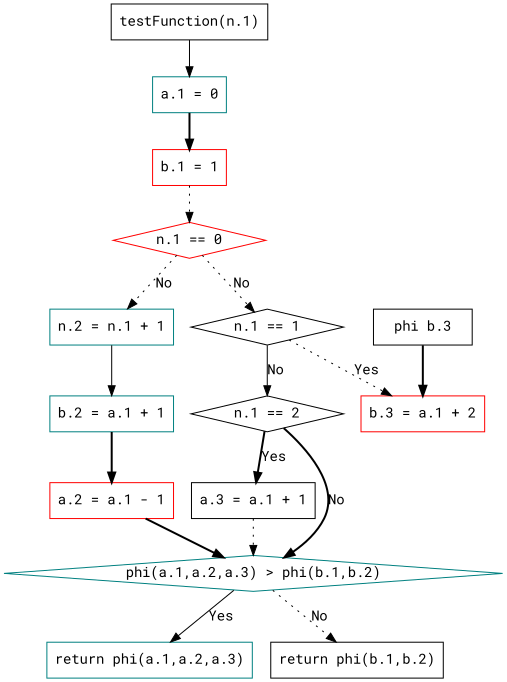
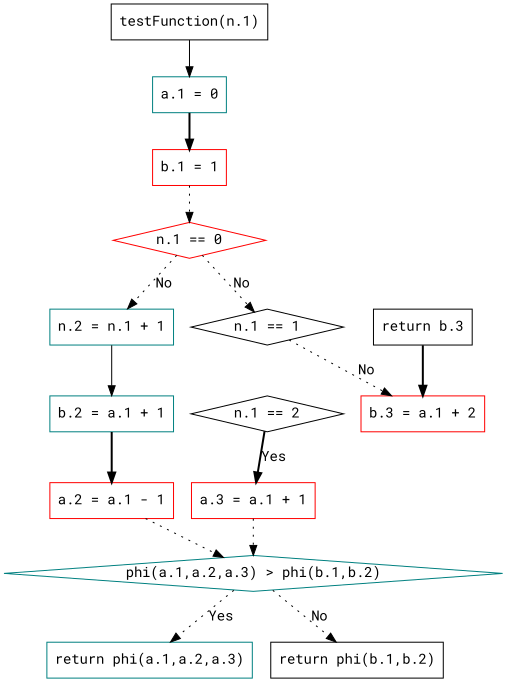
(423, 327) -> (423, 327)
(267, 365) -> none
(366, 370) -> (366, 370)
(327, 489) -> none
(253, 501) -> (253, 501)
(180, 536) -> (180, 536)
(206, 613) -> (206, 613)
